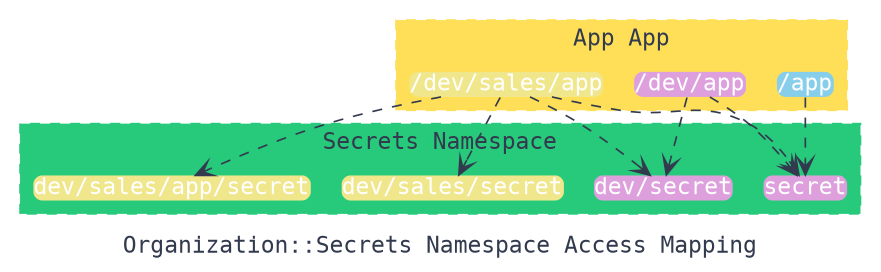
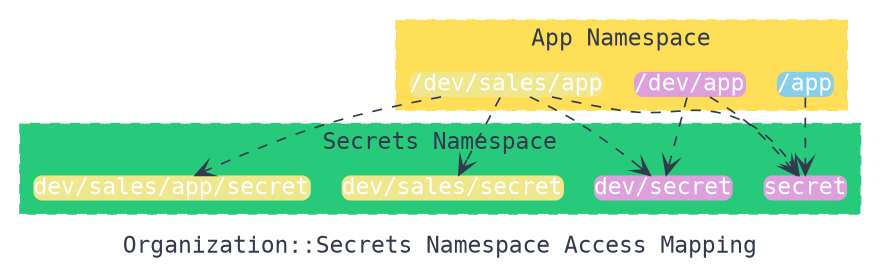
(622, 39) -> (622, 39)
